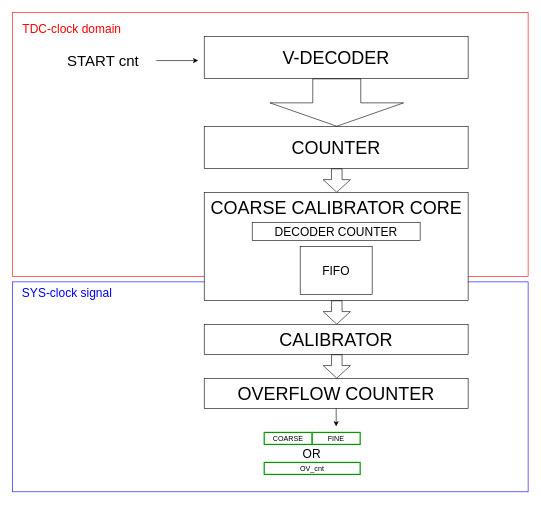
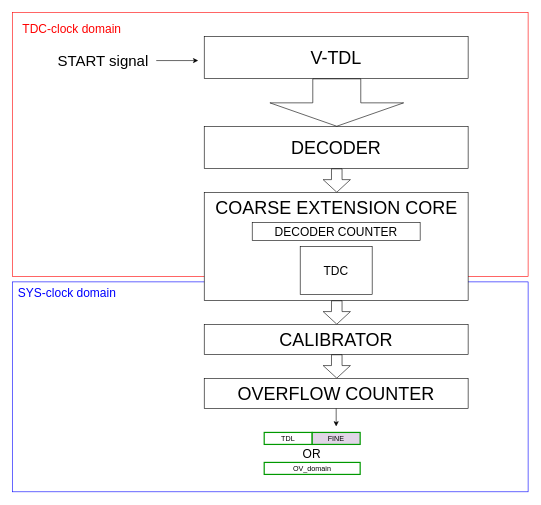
(336, 57) -> (336, 57)
(103, 60) -> (103, 60)
(336, 147) -> (336, 147)
(337, 208) -> (337, 208)
(336, 270) -> (336, 270)
(67, 291) -> (67, 291)
(288, 438) -> (288, 438)
(336, 438) -> (336, 438)
(312, 468) -> (312, 468)
